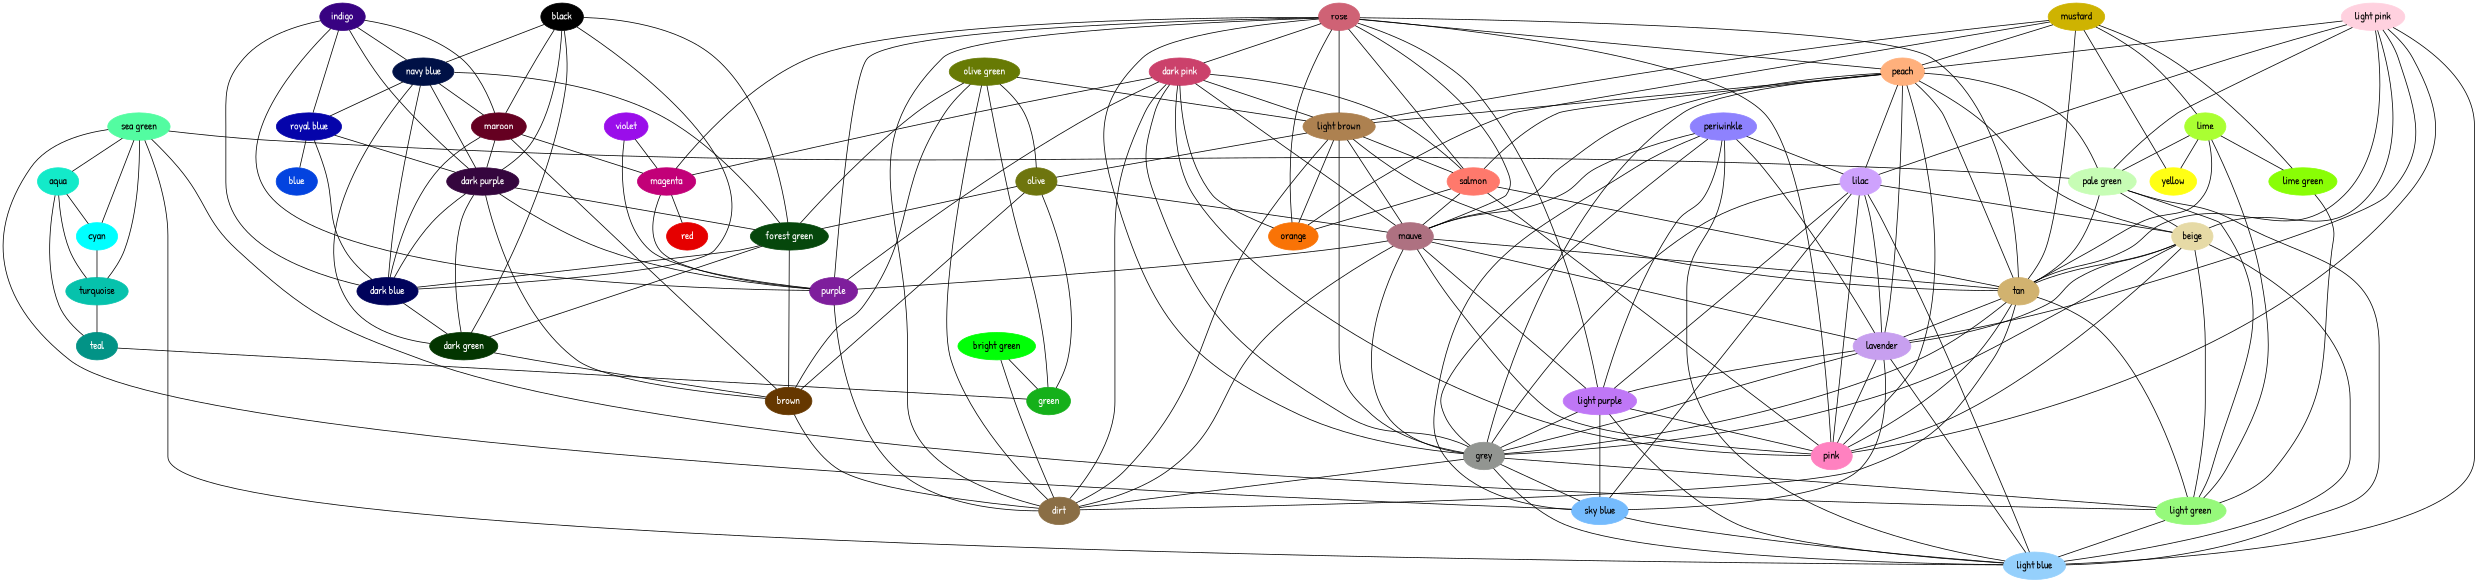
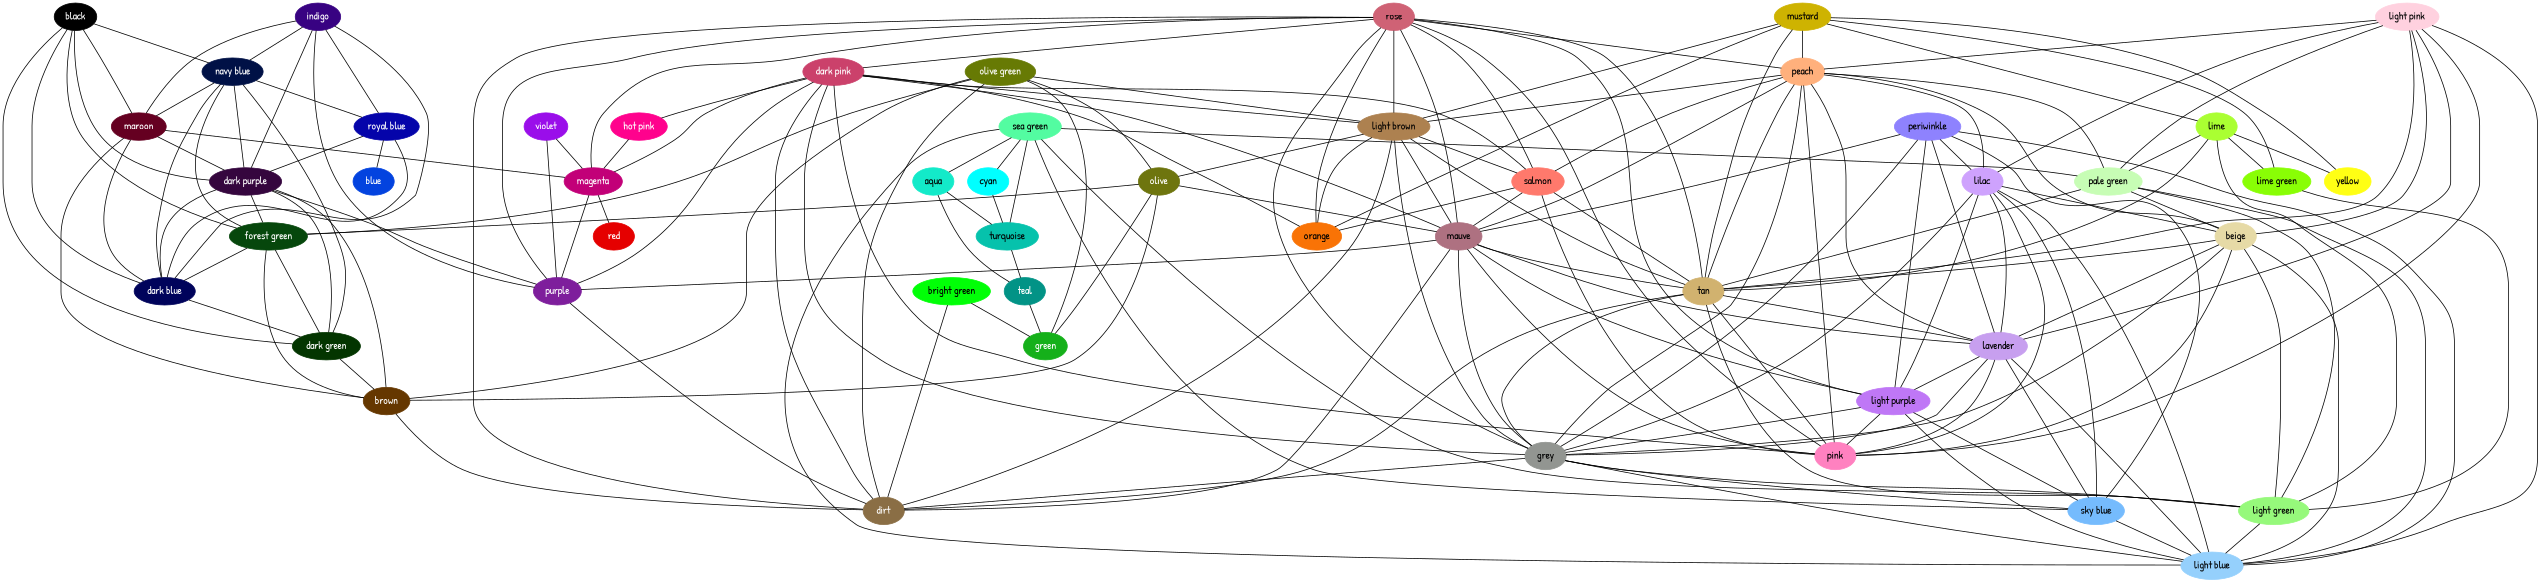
none -> (639, 127)
(78, 209) -> none
